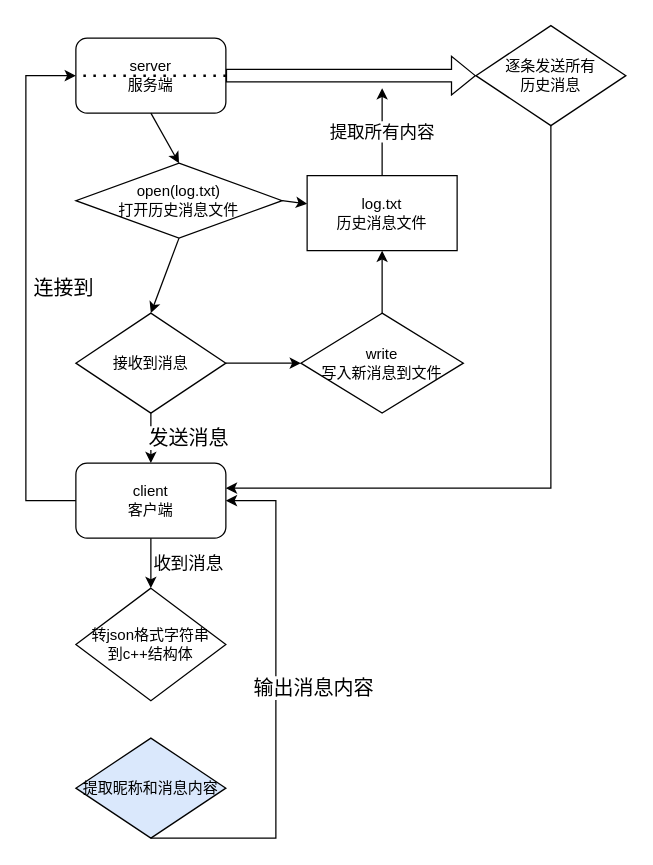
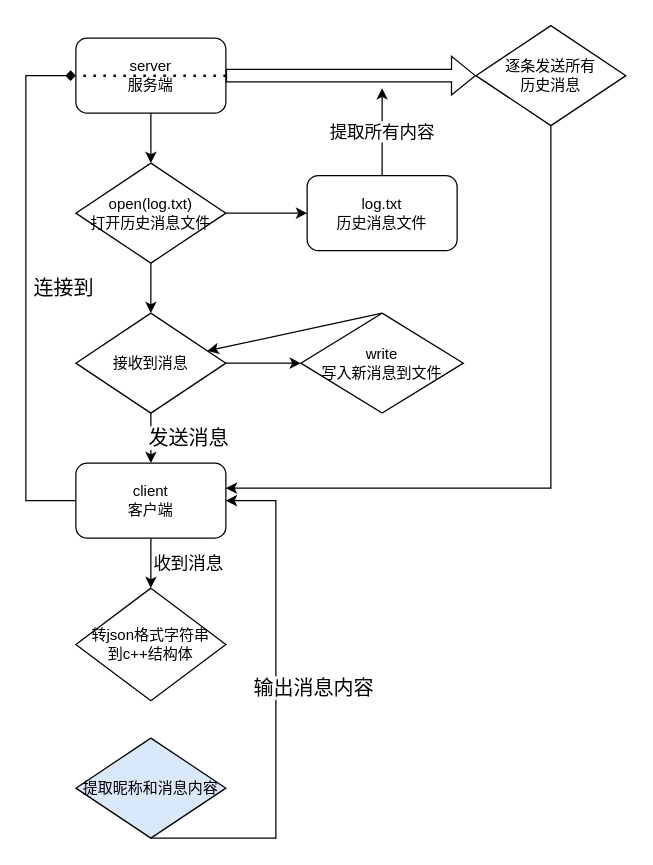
(66, 76) -> (65, 76)
(179, 201) -> (151, 213)
(382, 213) -> (382, 213)
(382, 286) -> (298, 331)
